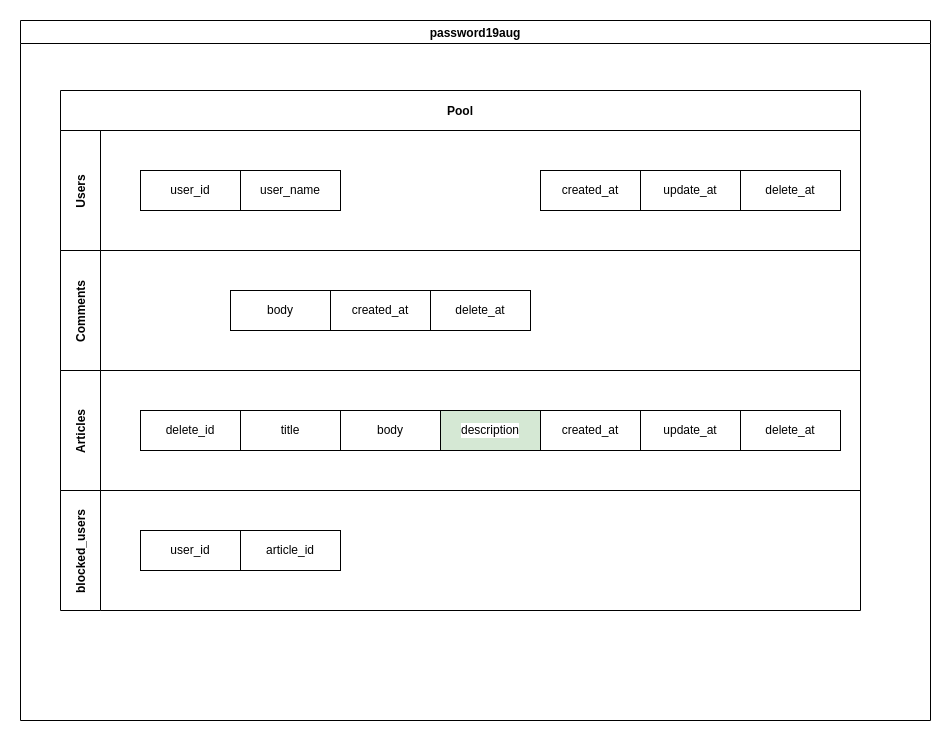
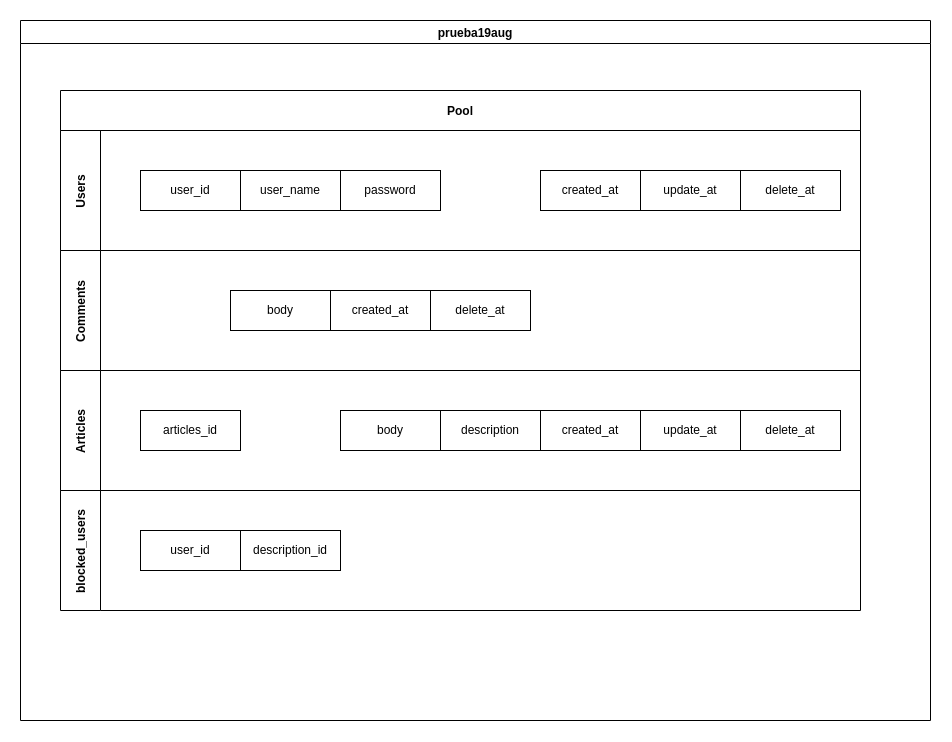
(475, 33) -> (475, 33)
none -> (391, 191)
(191, 431) -> (191, 431)
(291, 431) -> none
(491, 431) -> (491, 431)
(291, 551) -> (291, 551)
